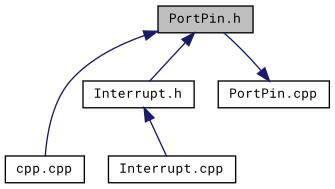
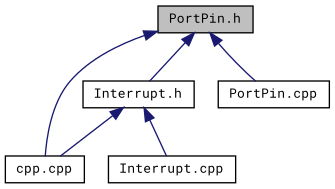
(243, 51) -> (236, 63)
none -> (86, 136)
